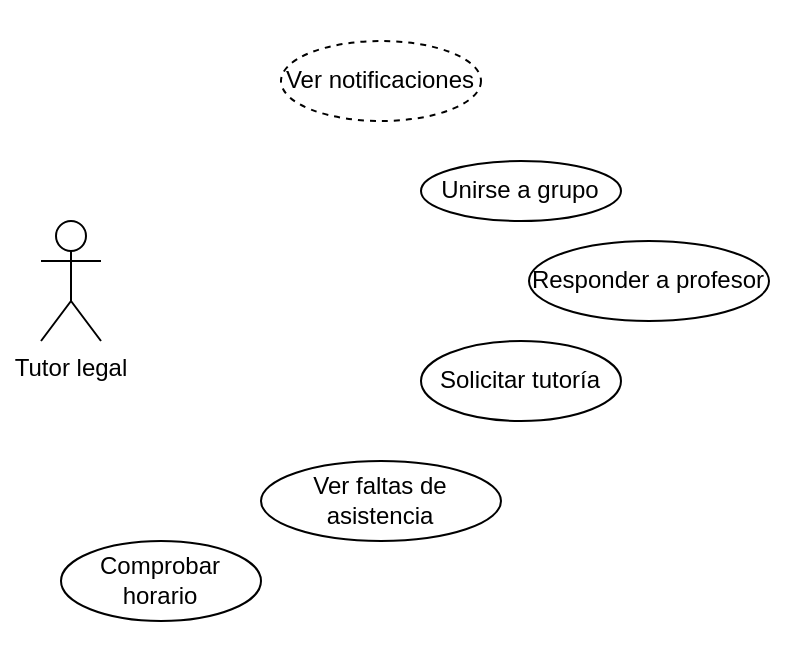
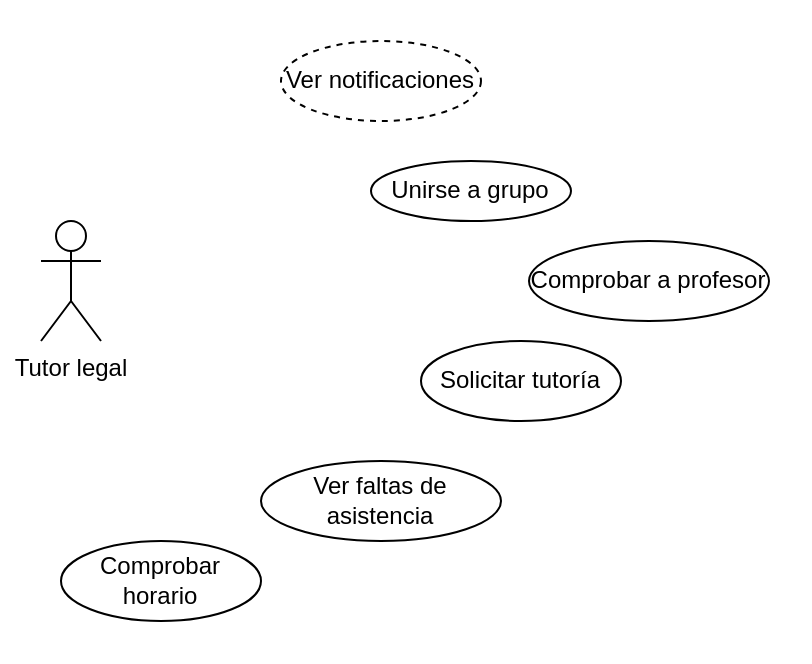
(521, 191) -> (471, 191)
(649, 281) -> (649, 281)
